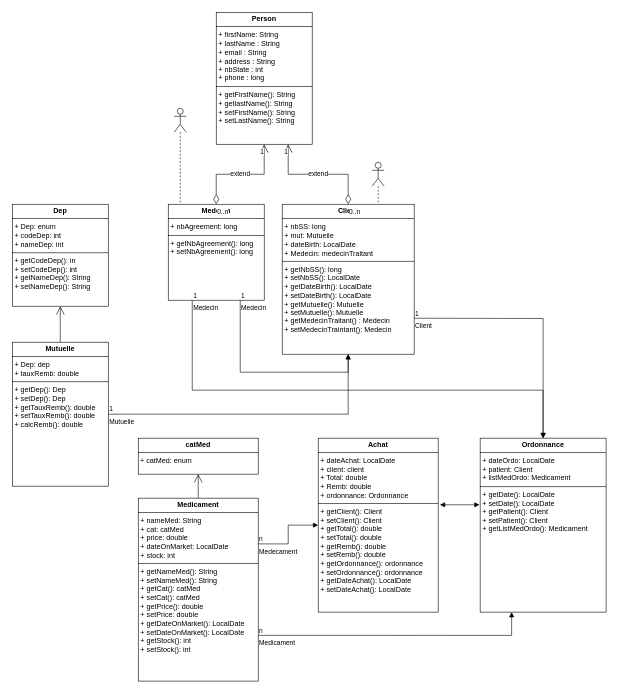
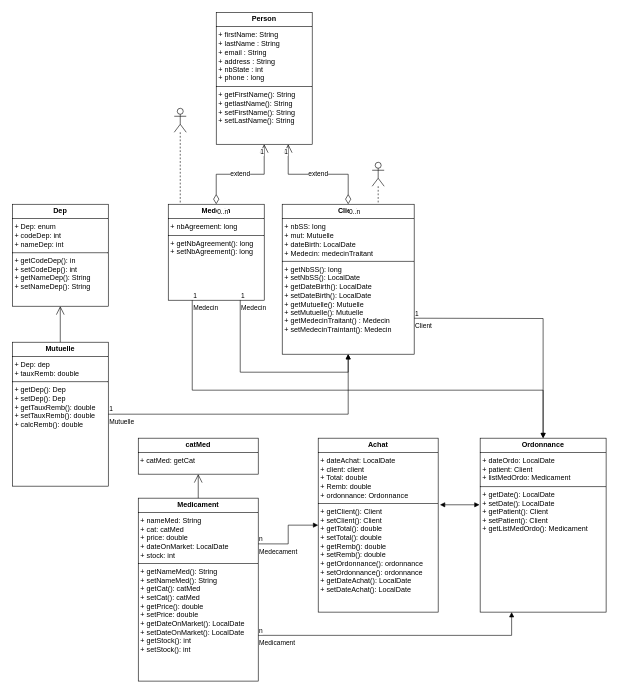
(164, 447) -> (168, 447)
